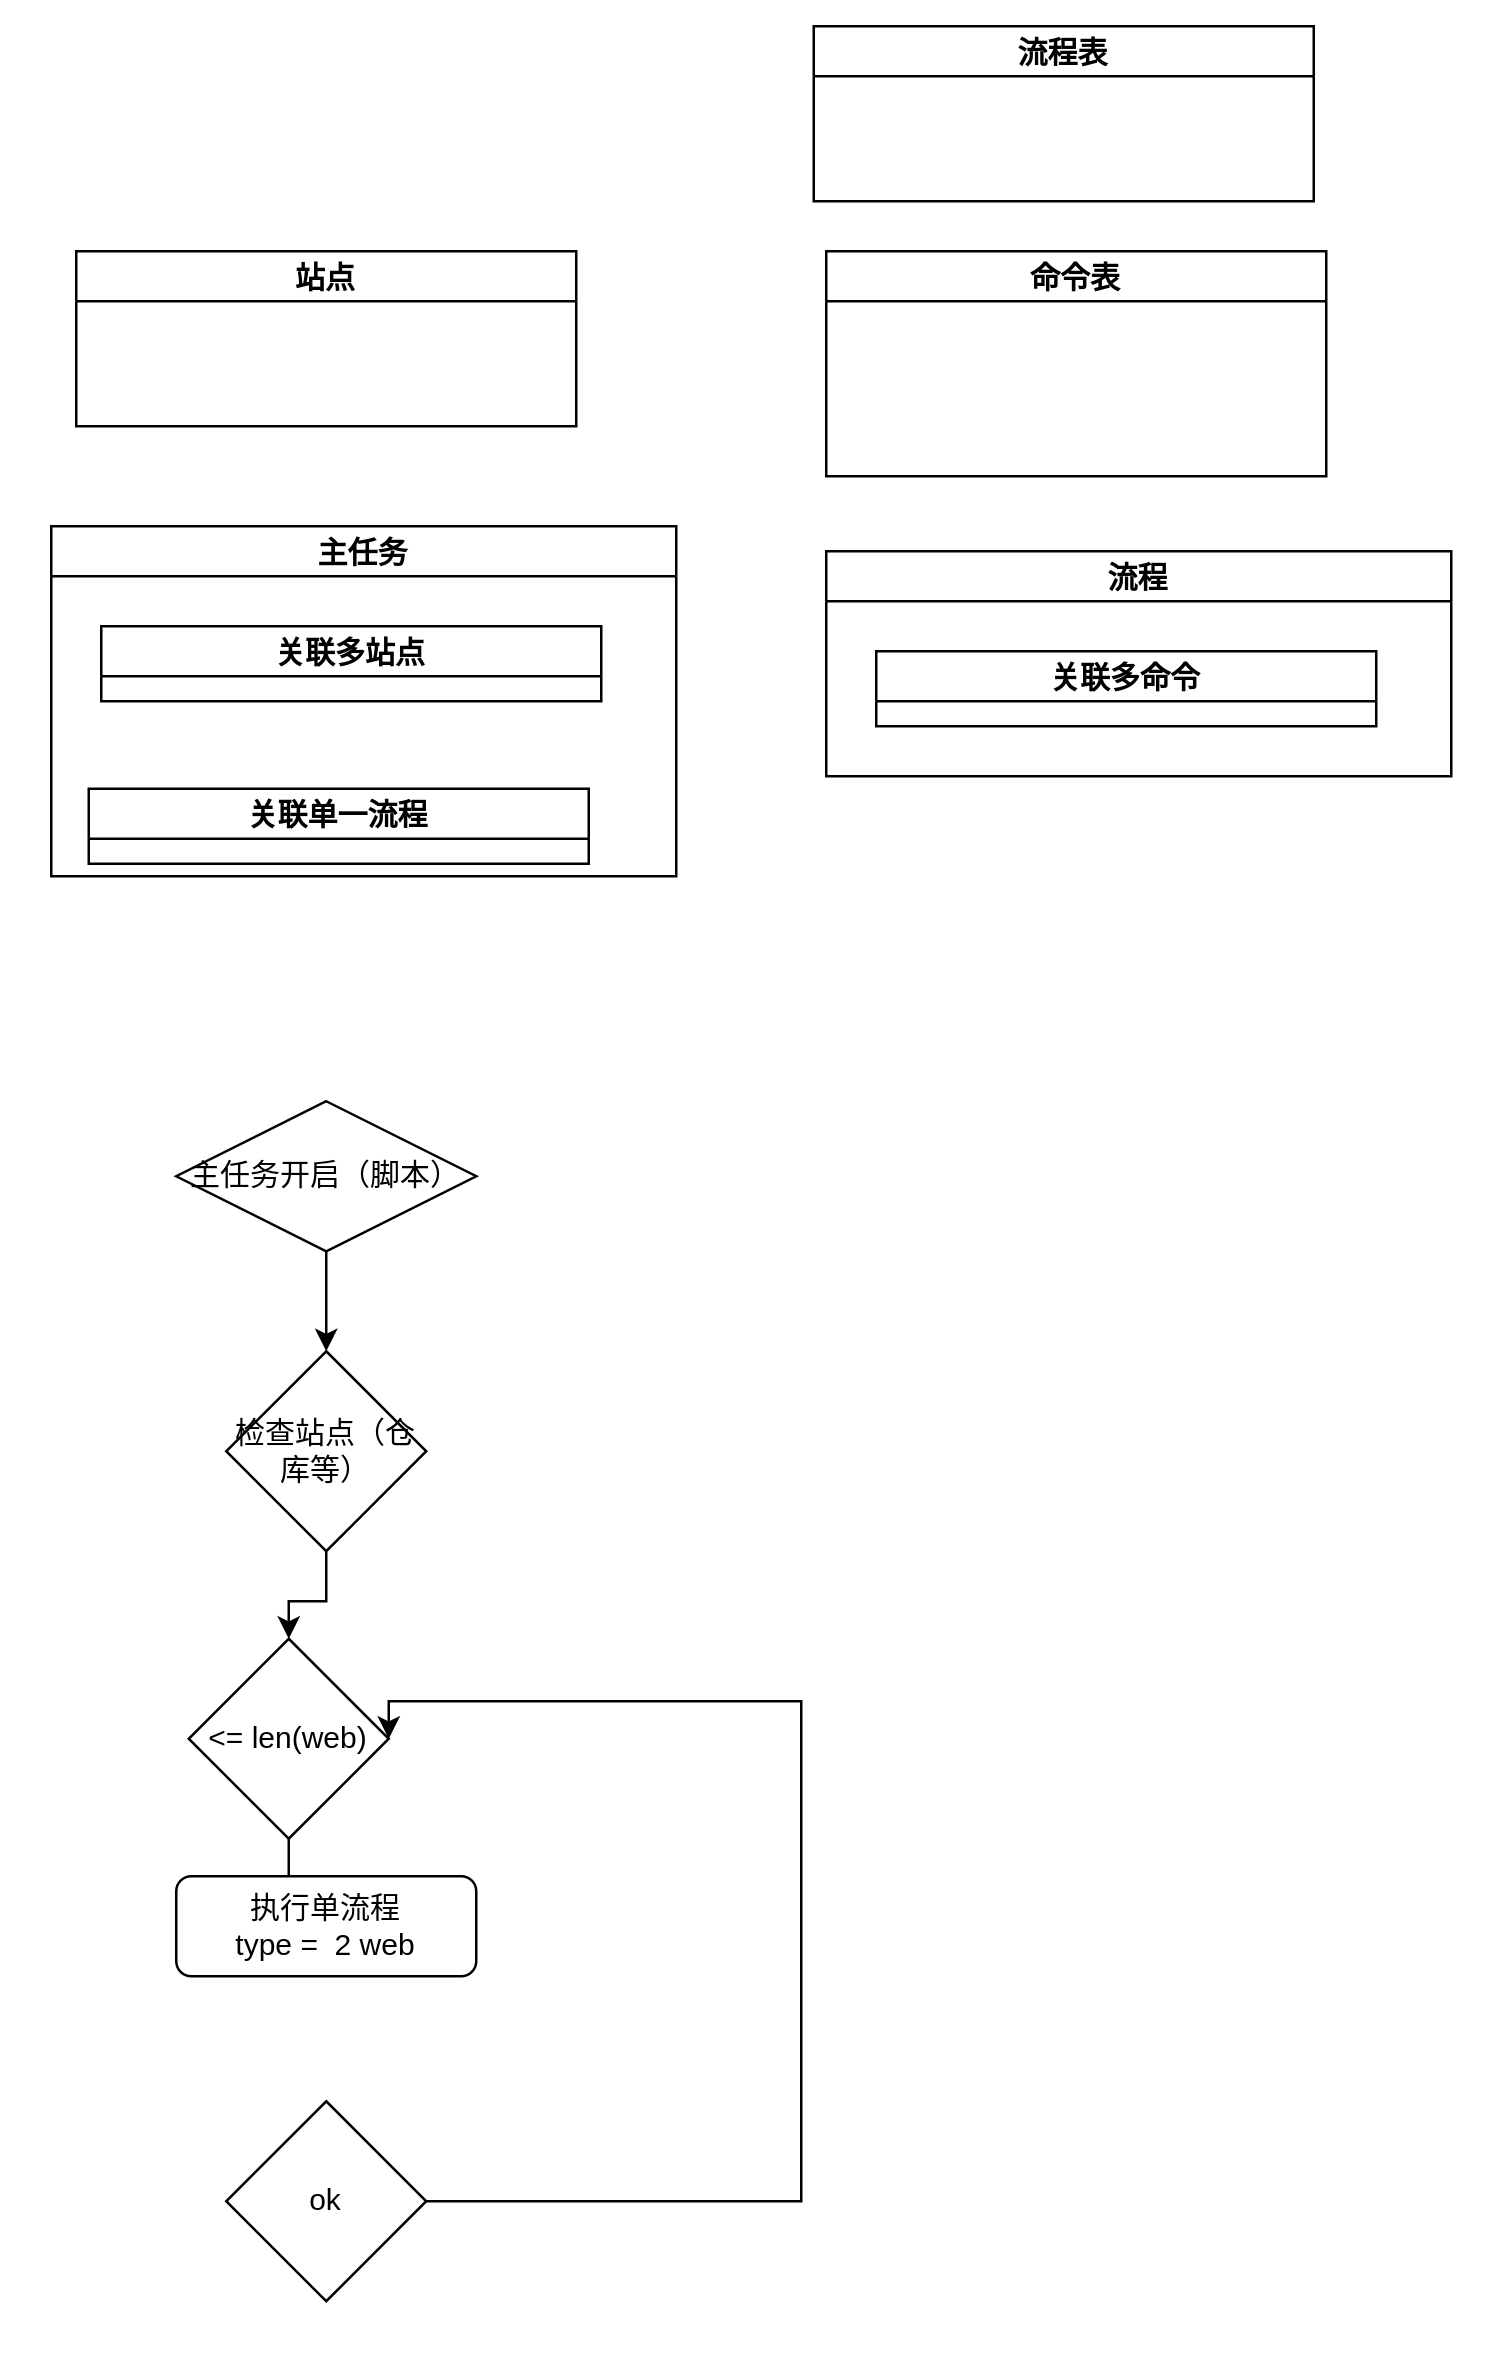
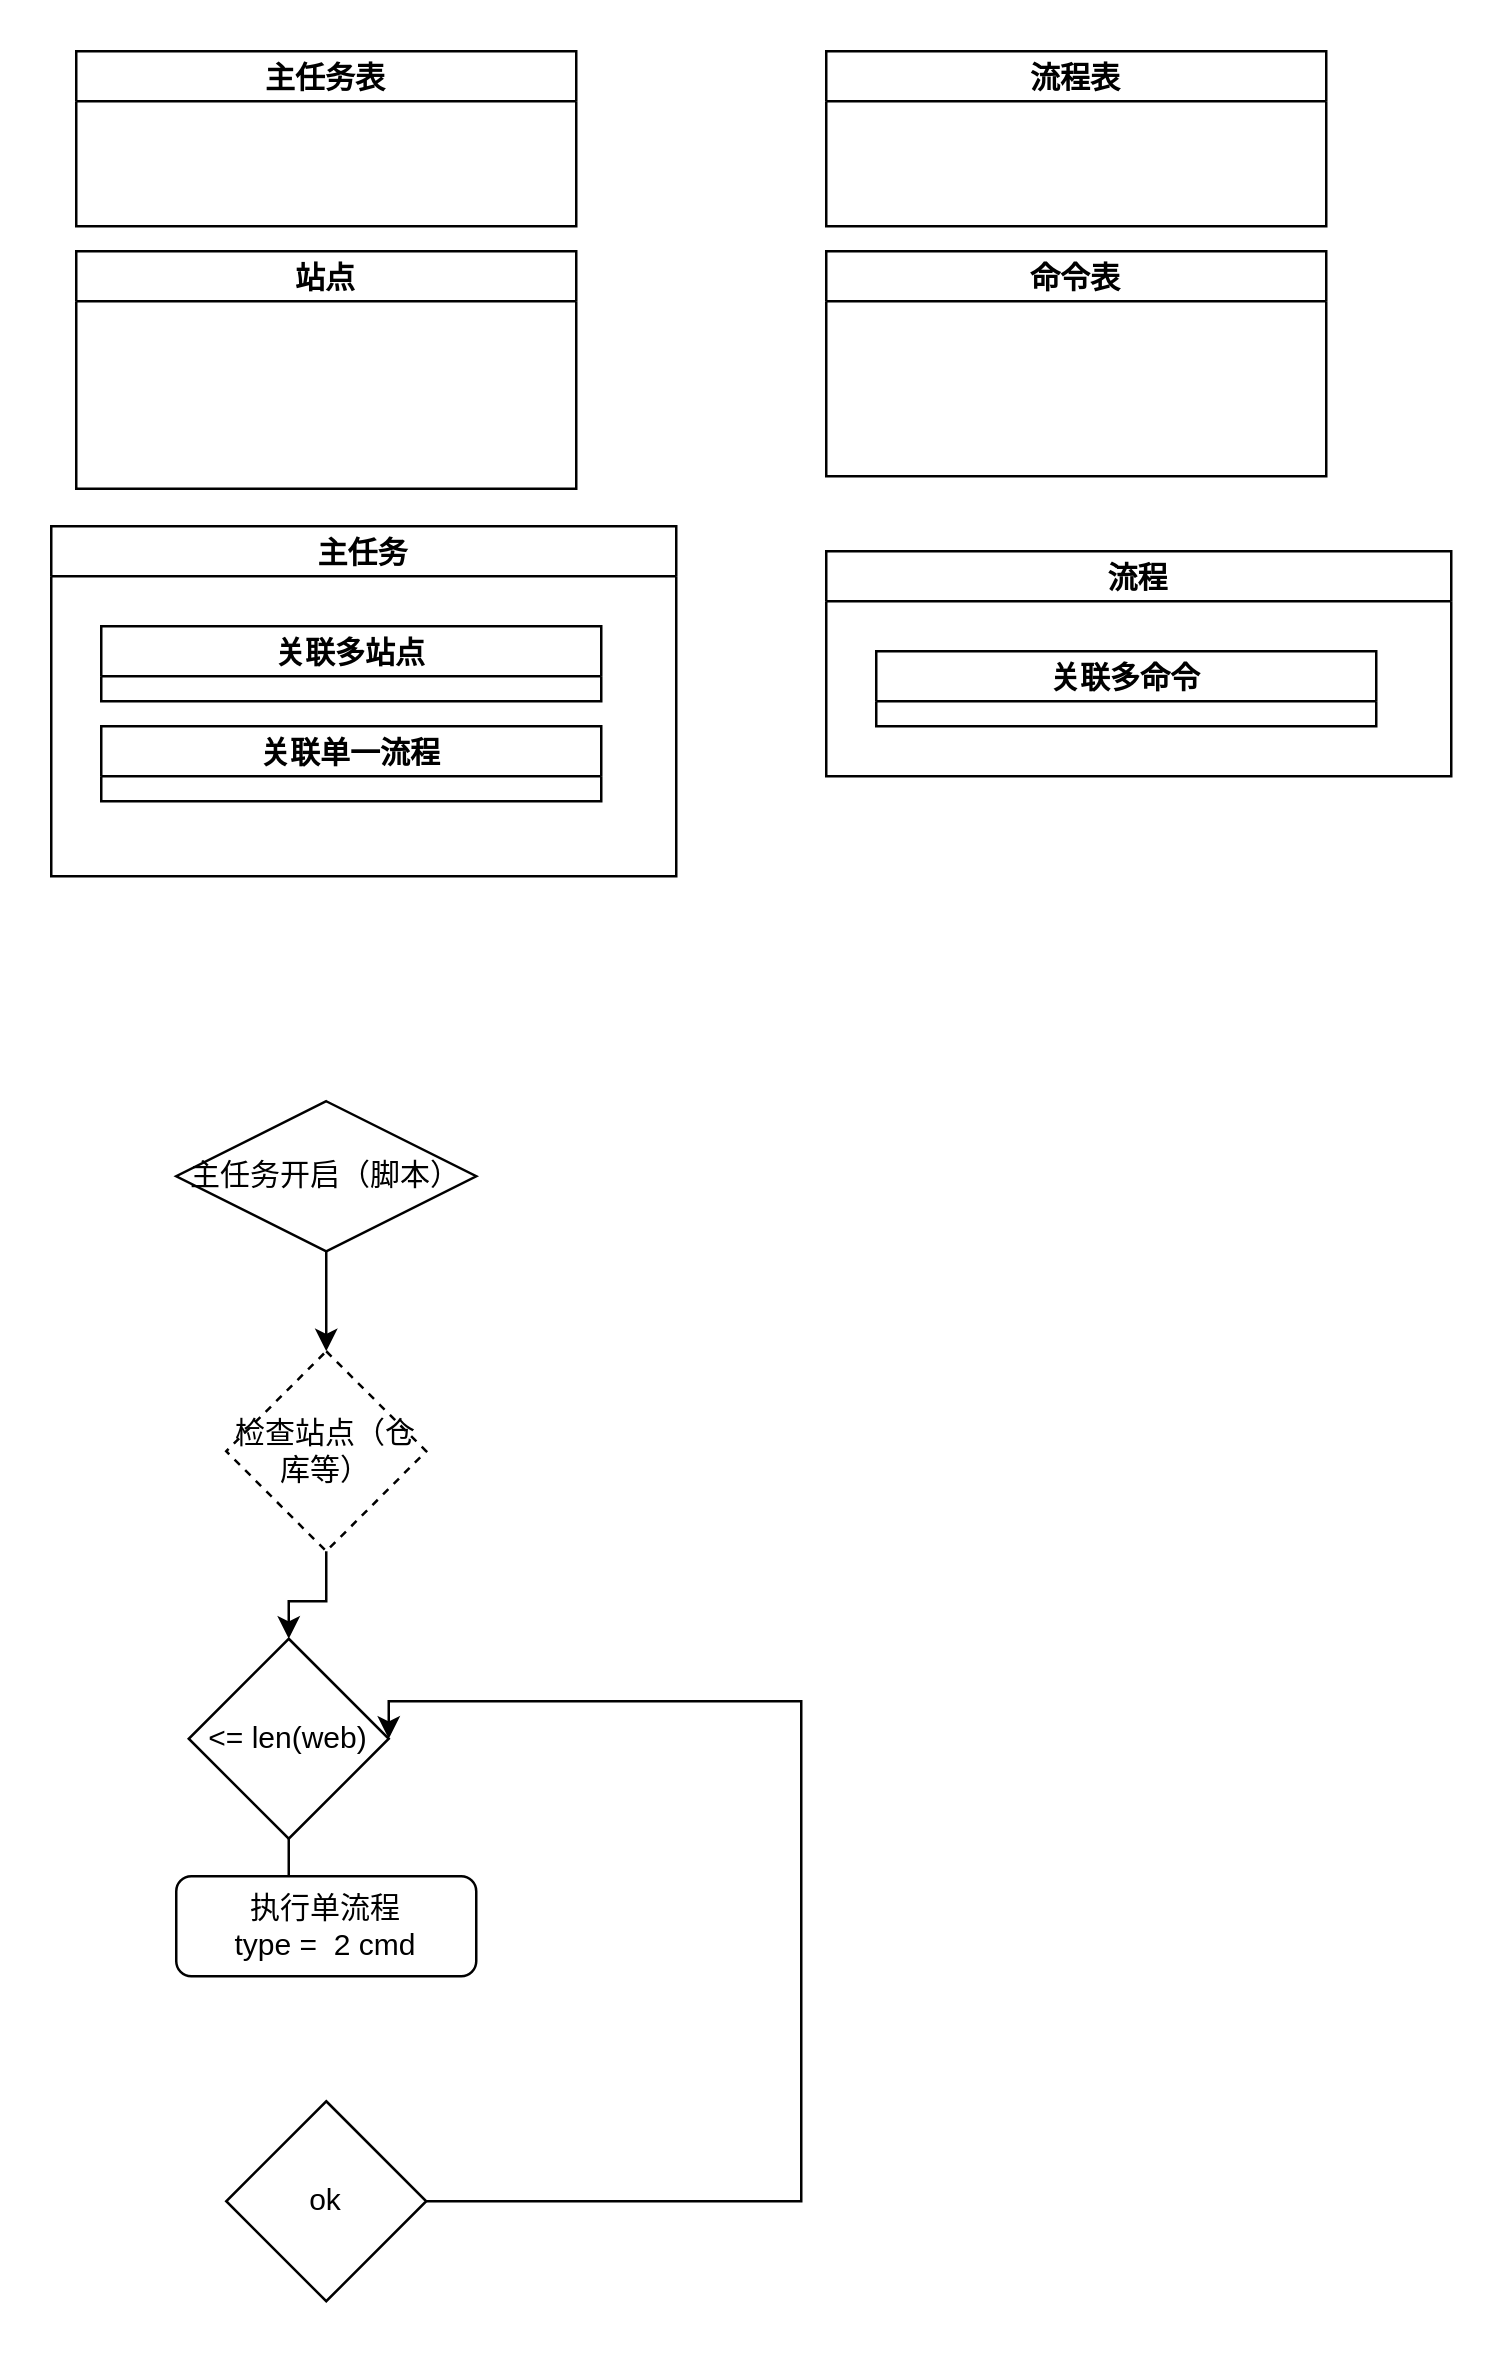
(1064, 114) -> (1076, 139)
none -> (326, 139)
(326, 339) -> (326, 370)
(339, 826) -> (351, 764)
(326, 1451) -> (326, 1451)
(326, 1926) -> (326, 1926)
